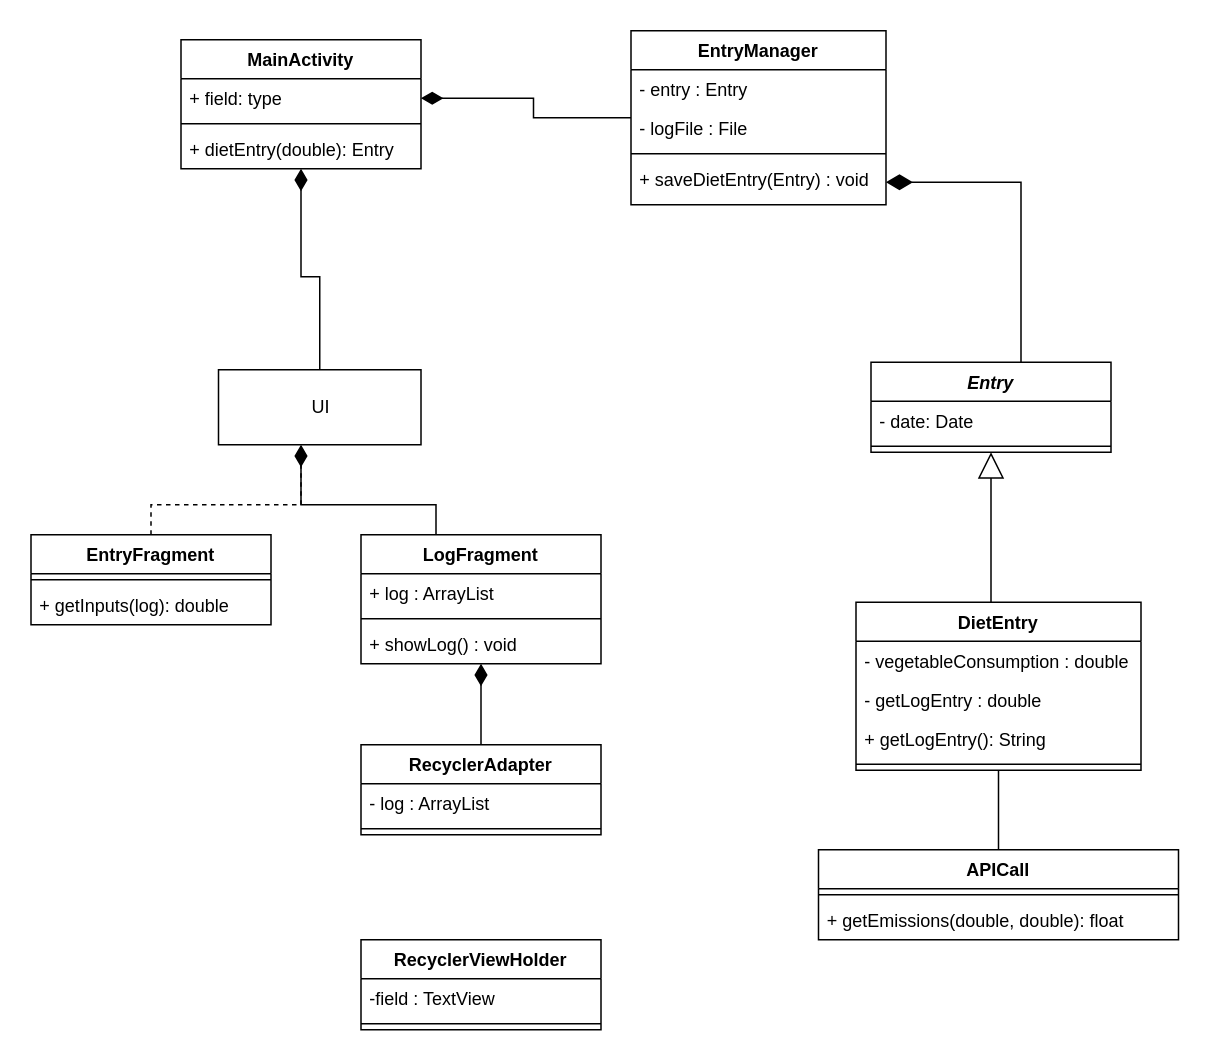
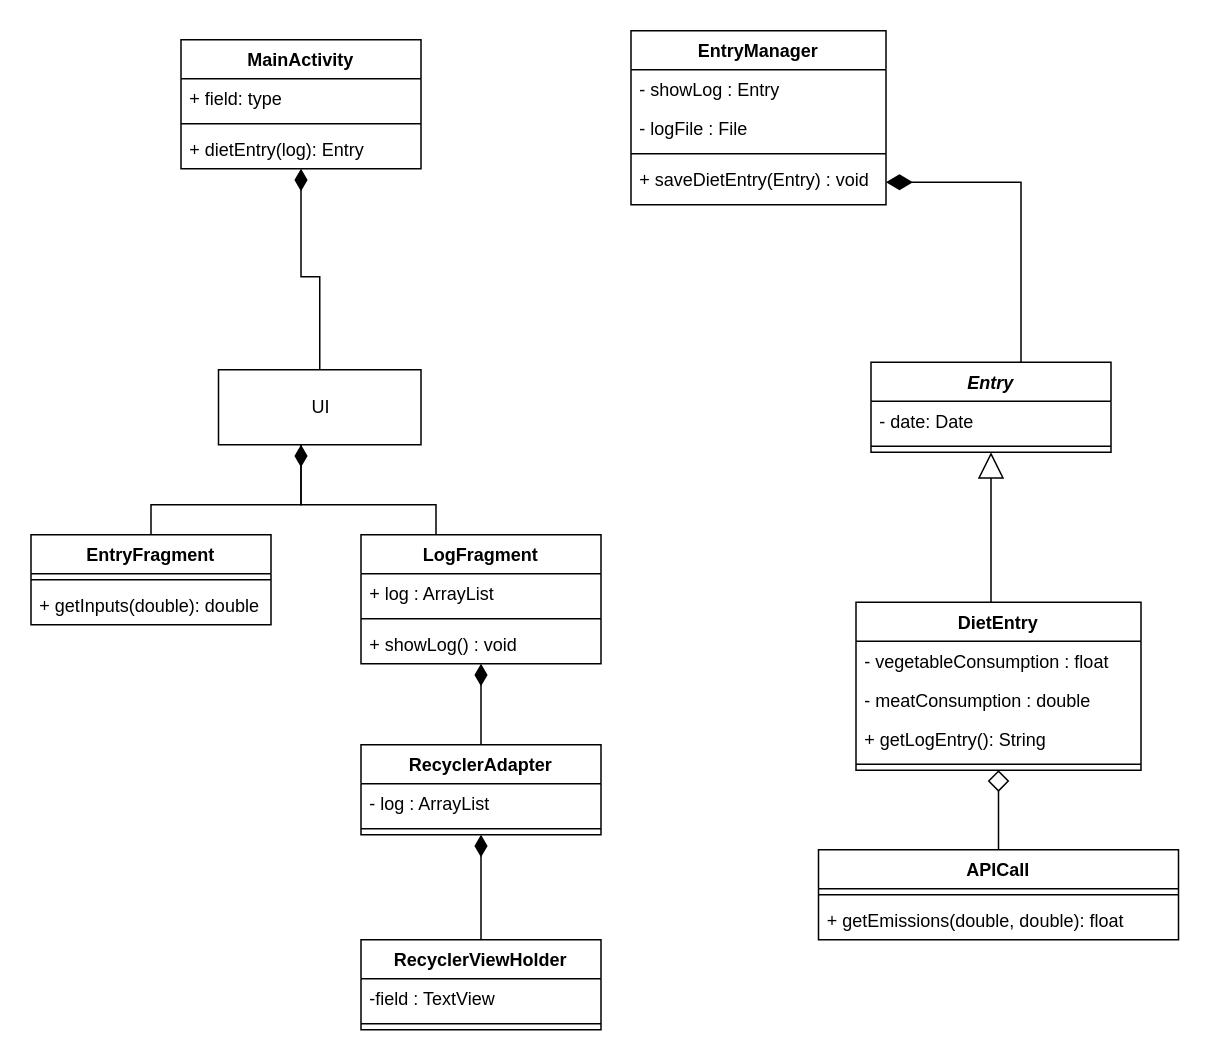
(705, 90) -> (715, 90)
(533, 110) -> none
(308, 150) -> (293, 150)
(212, 505) -> (212, 505)
(148, 606) -> (163, 606)
(1004, 662) -> (999, 662)
(963, 701) -> (981, 701)
(998, 783) -> (998, 792)
none -> (481, 898)
